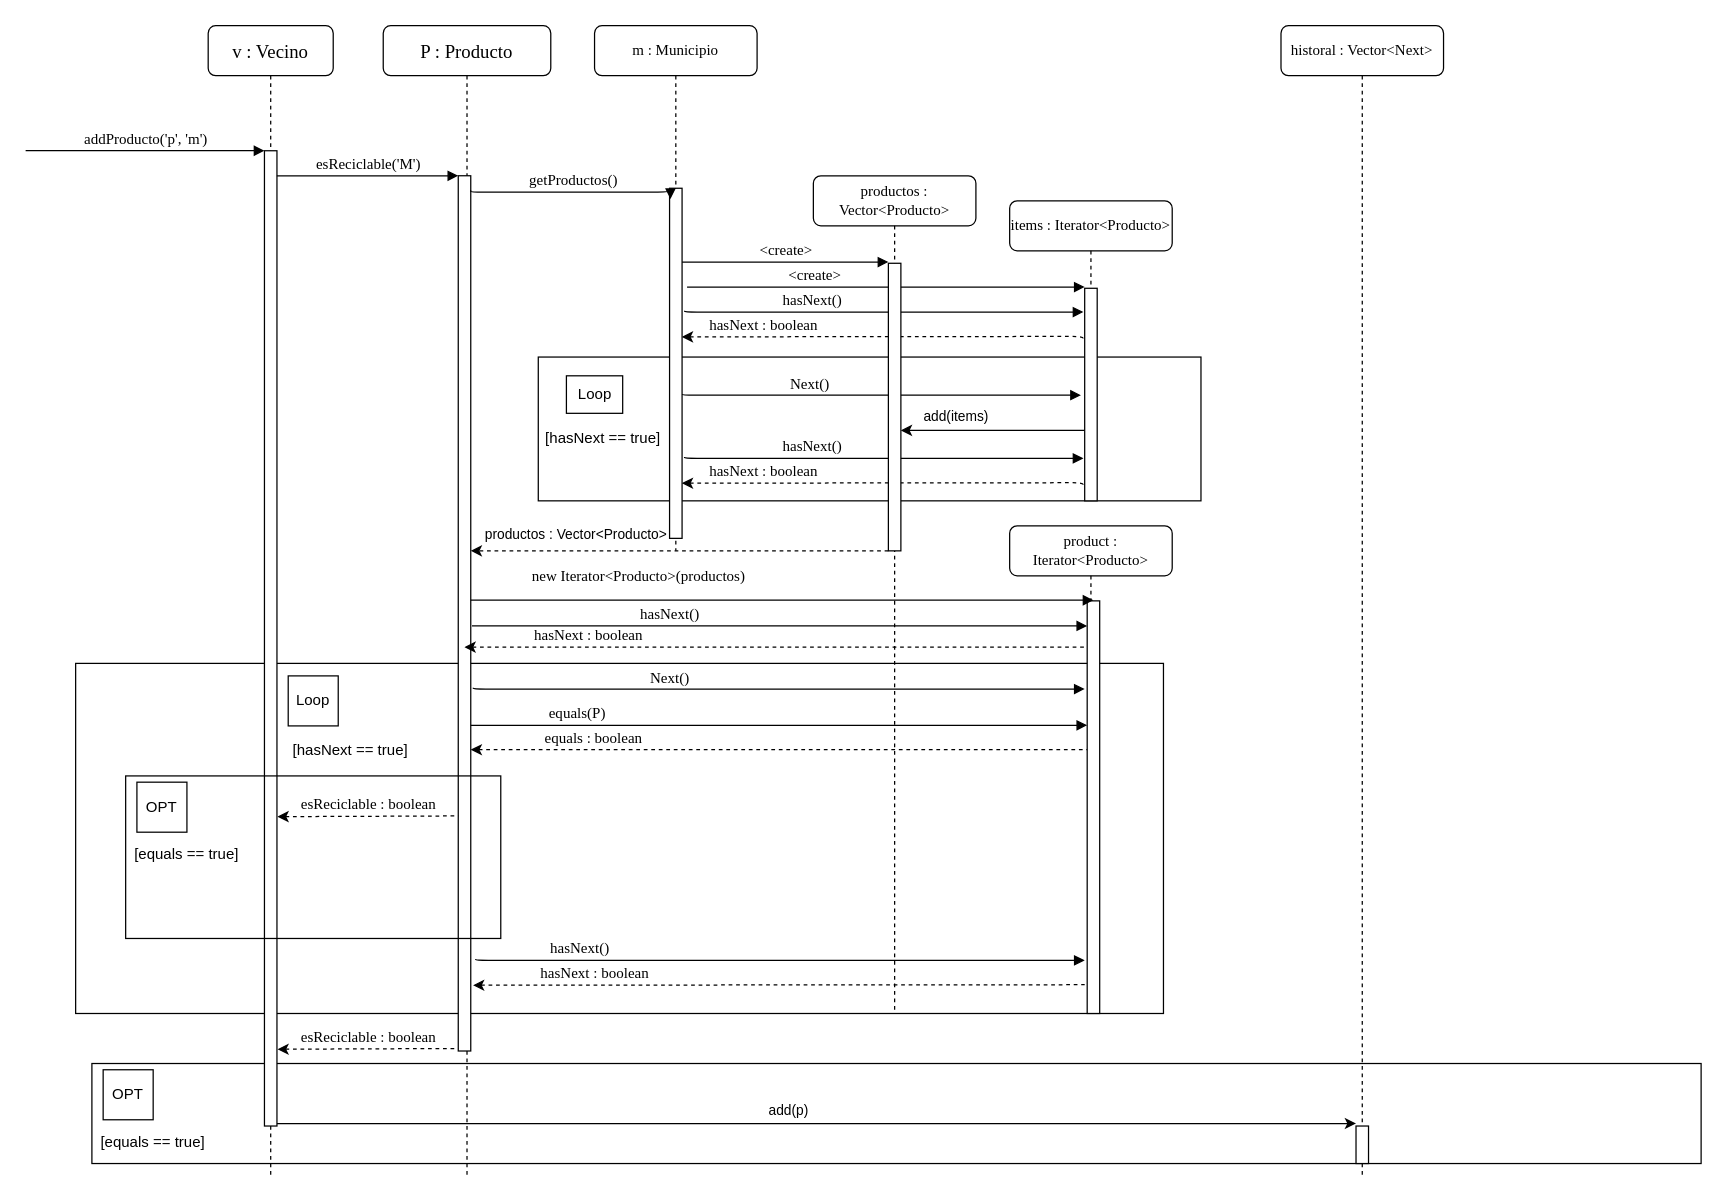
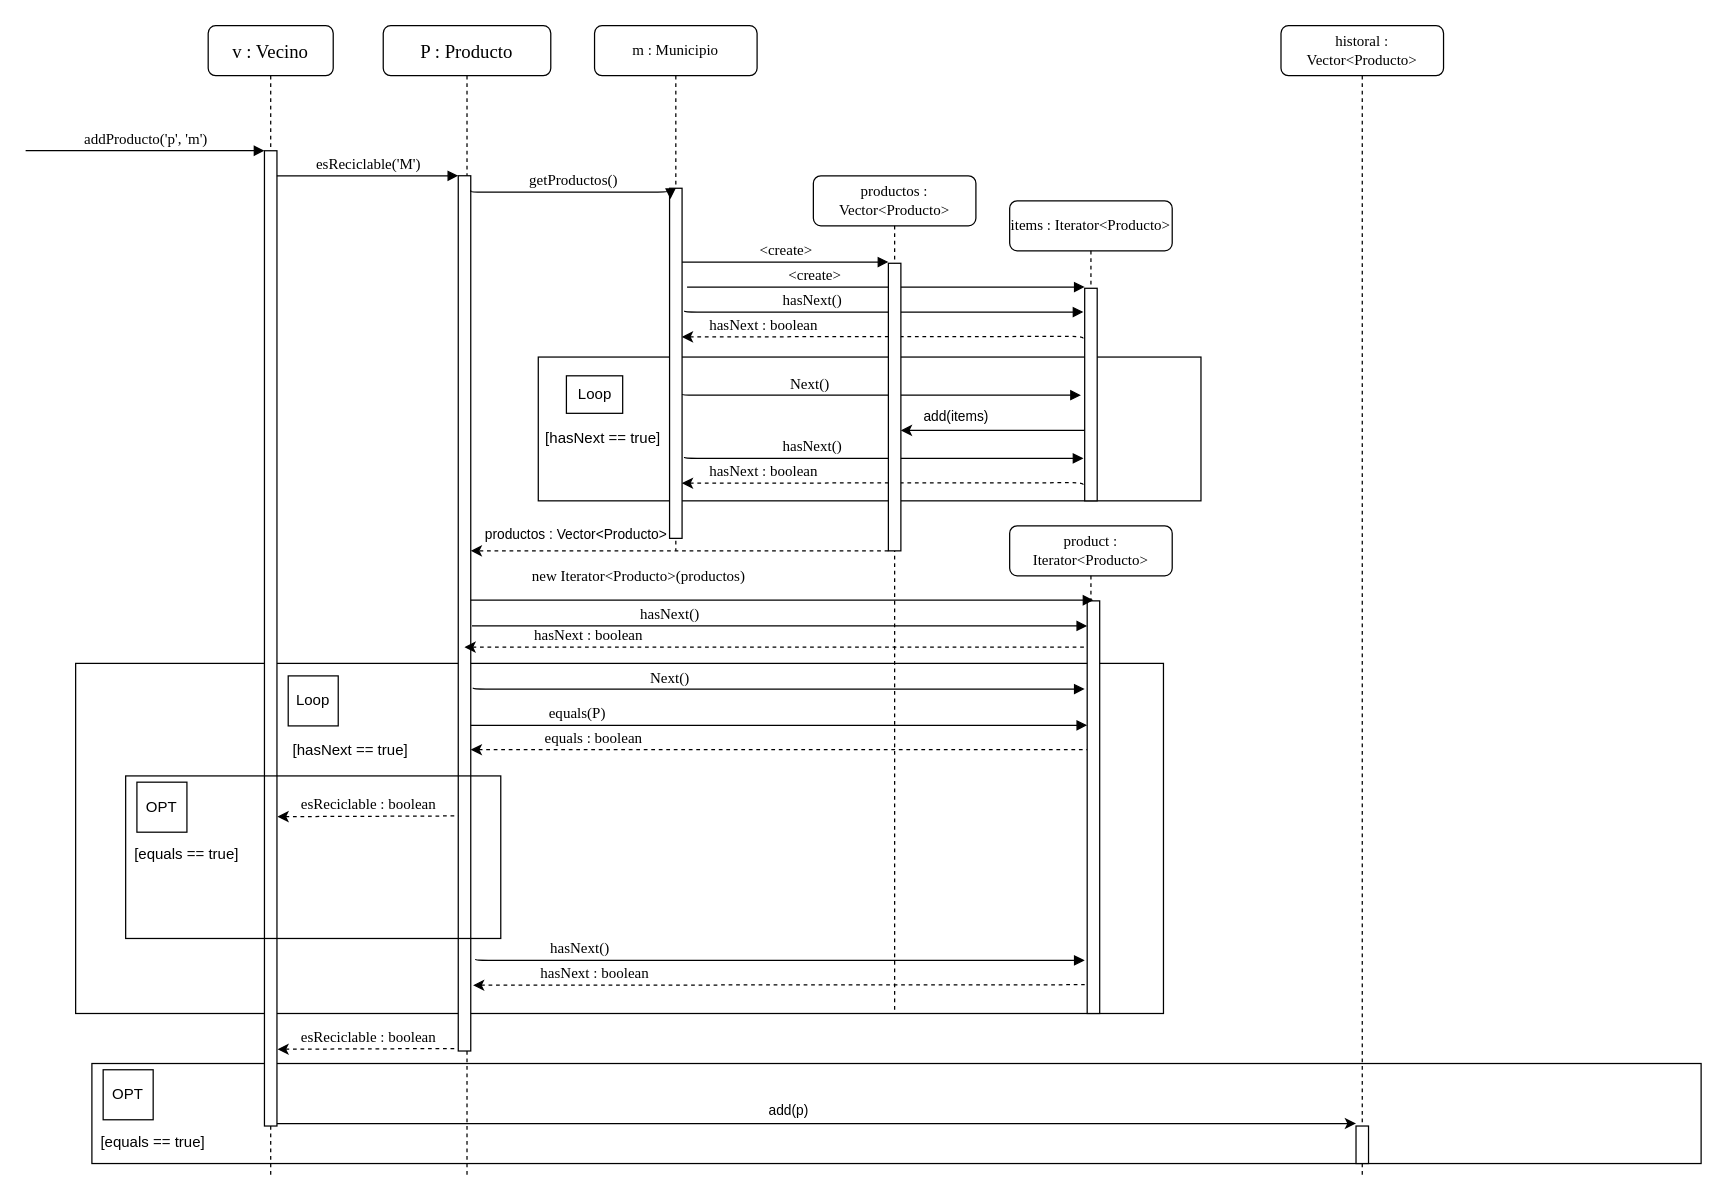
(1362, 51) -> (1362, 51)
